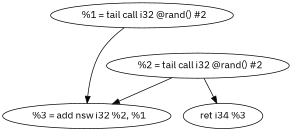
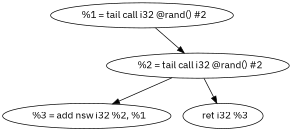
(98, 58) -> (167, 38)
(223, 116) -> (223, 116)
